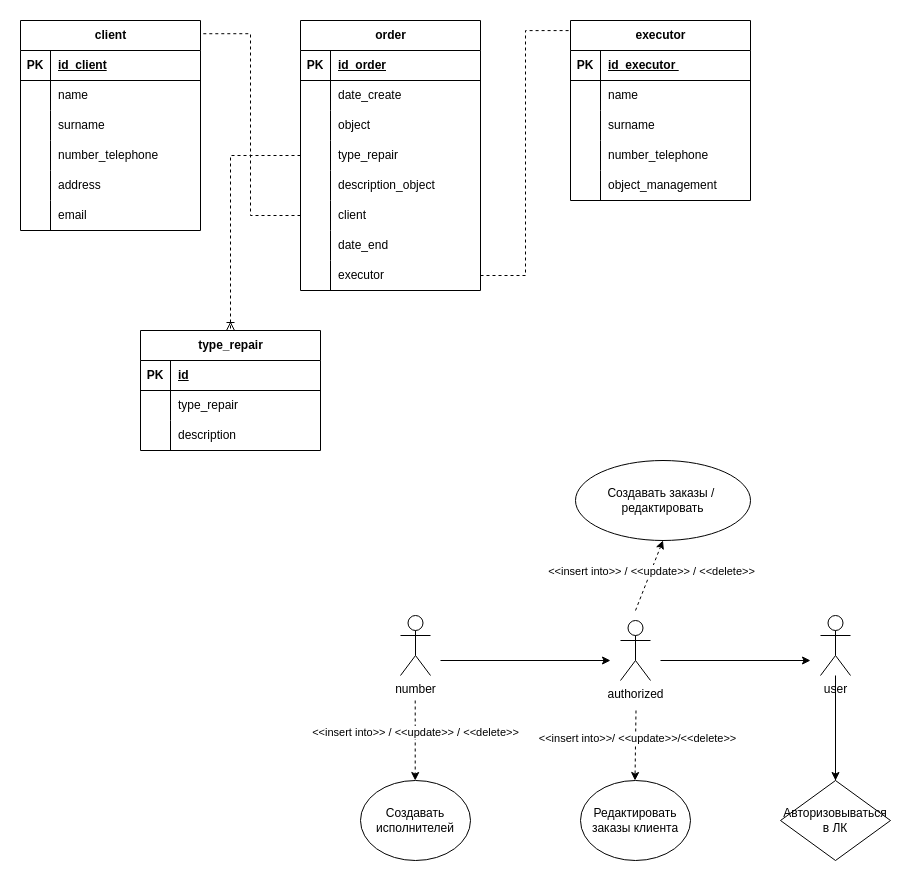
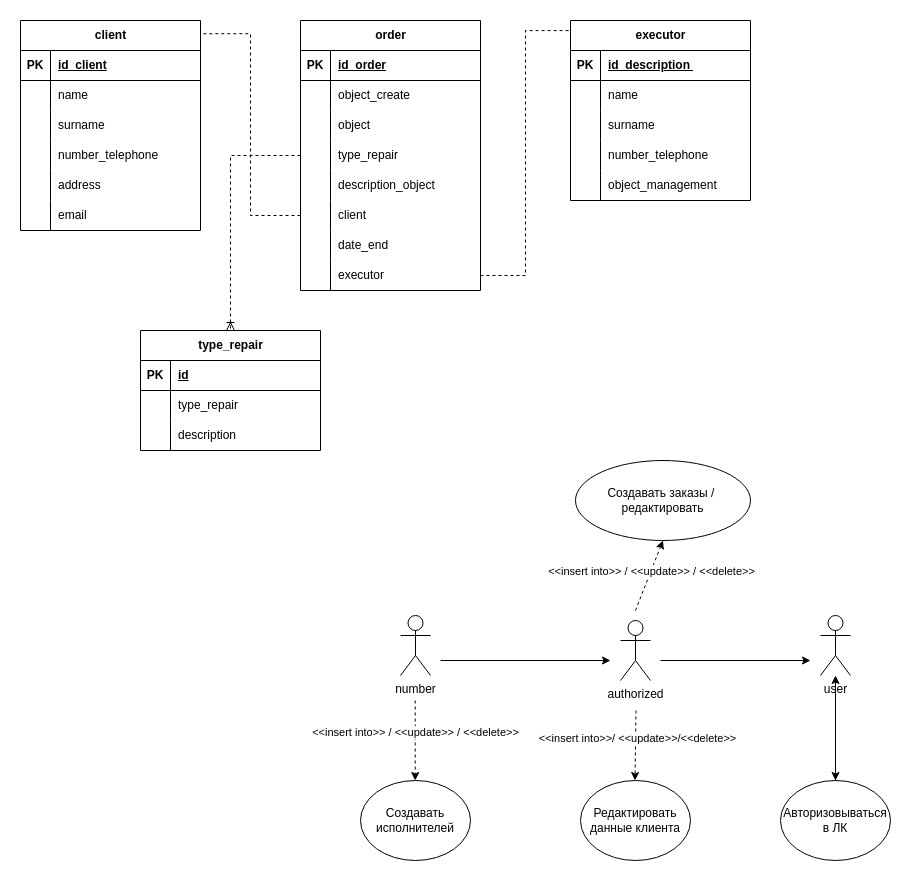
(644, 66) -> (651, 66)
(375, 96) -> (382, 96)
(836, 681) -> (836, 684)
(636, 821) -> (636, 821)
(836, 821) -> (836, 821)
